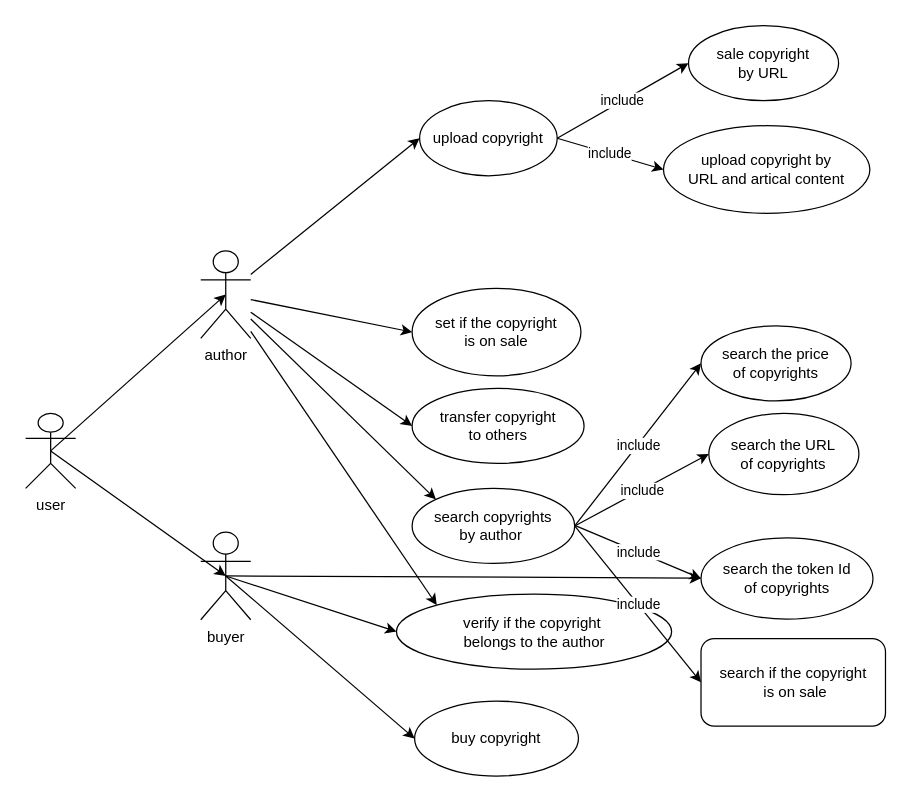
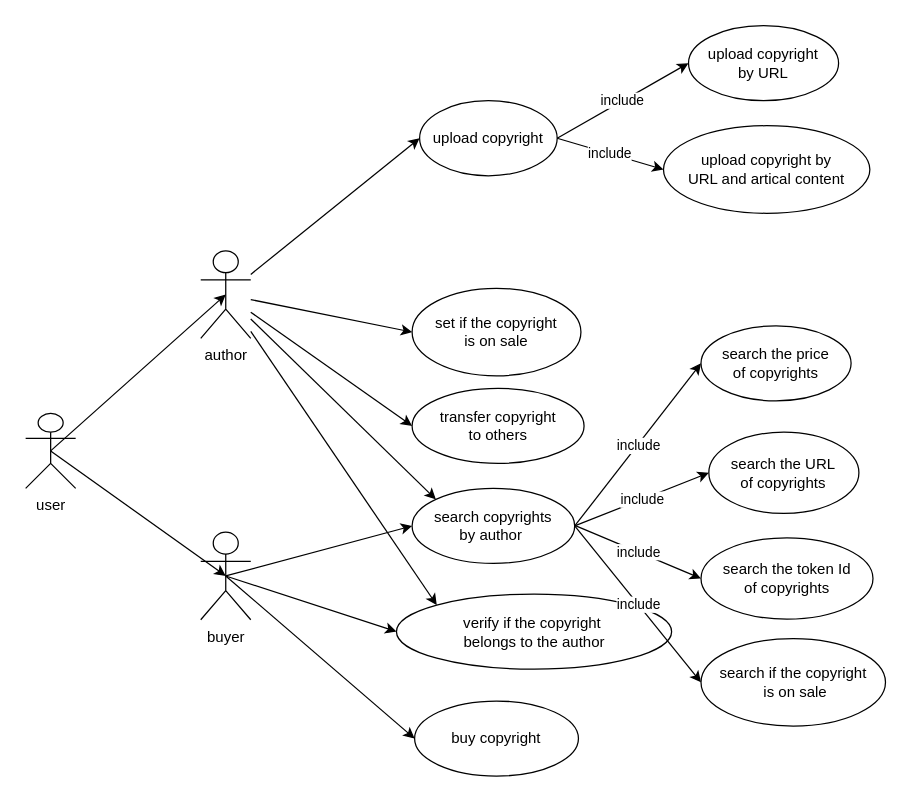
(763, 63) -> (763, 63)
(783, 454) -> (783, 473)
(463, 577) -> (325, 549)
(793, 682) -> (793, 682)
